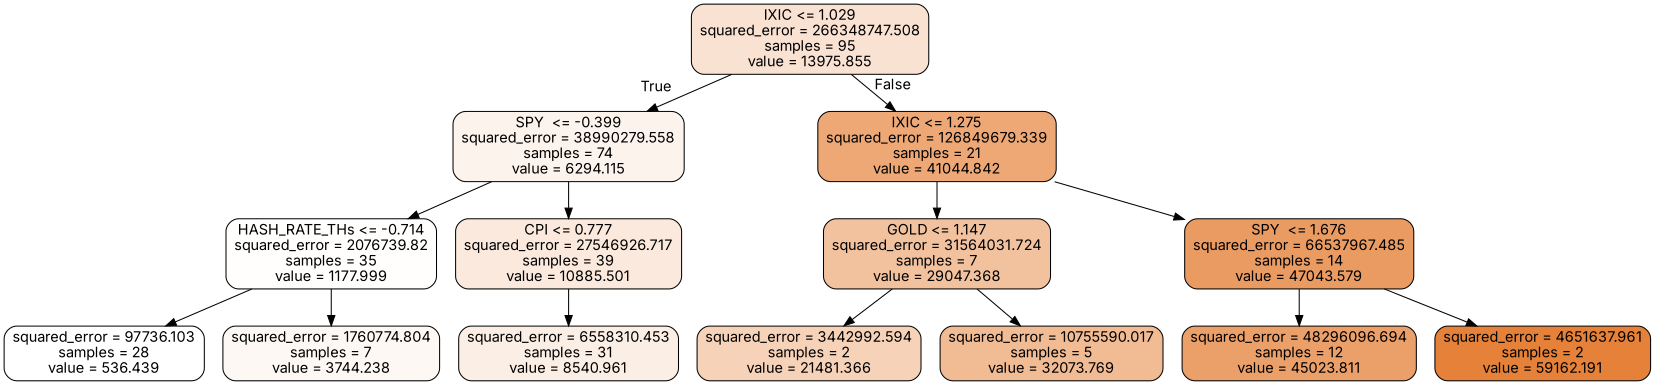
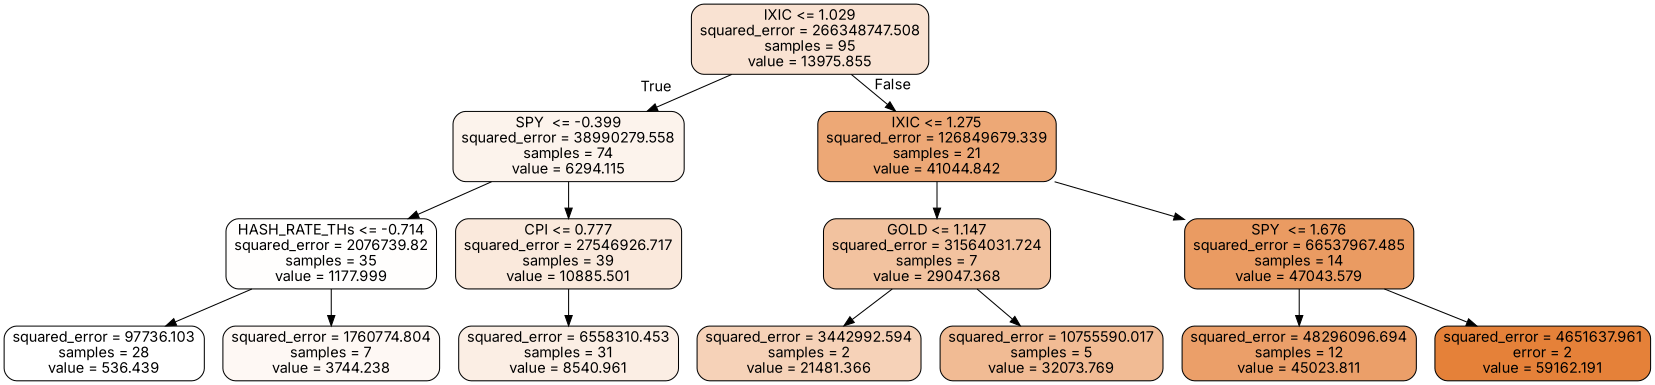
(1543, 353) -> (1543, 353)
